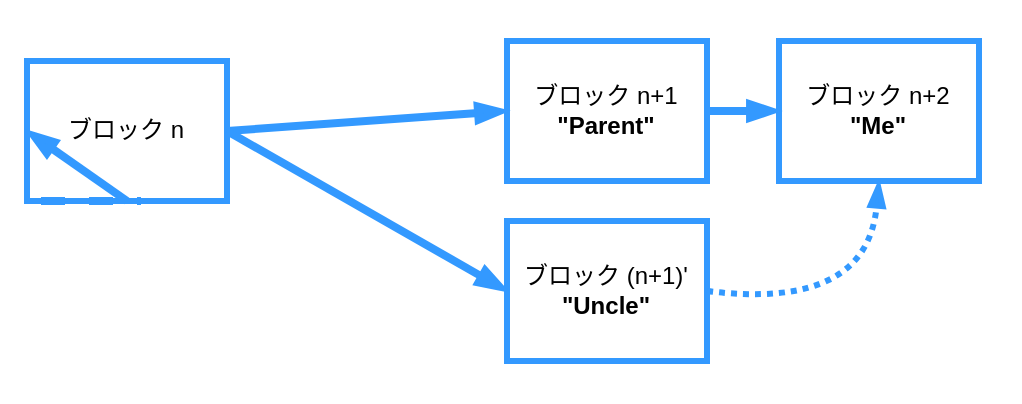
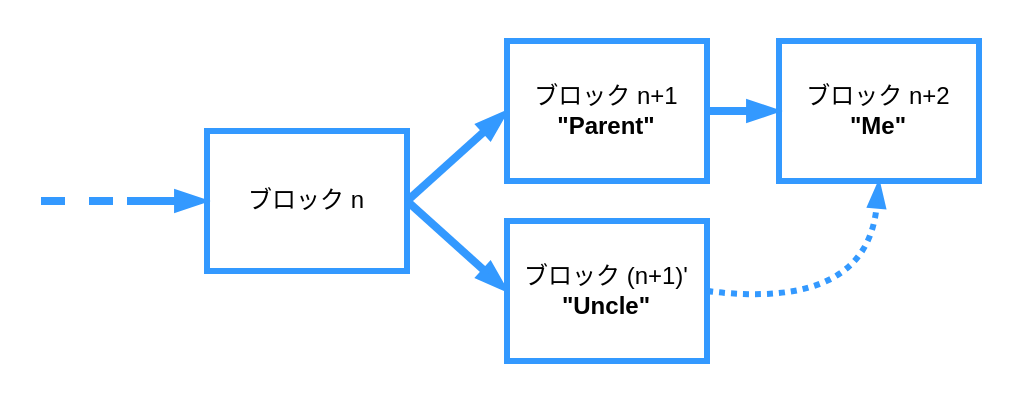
(127, 131) -> (307, 201)
